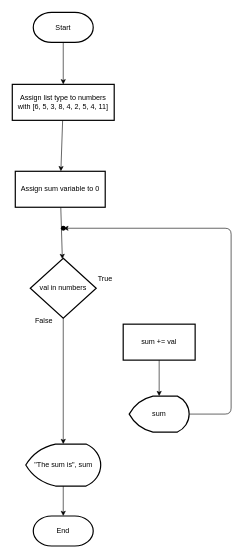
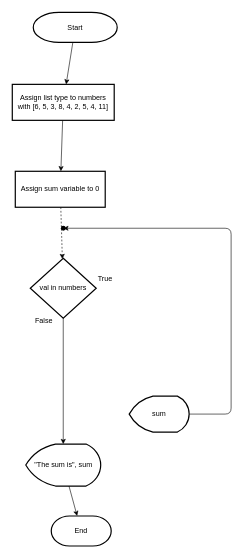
(63, 27) -> (75, 27)
(62, 231) -> (62, 231)
(159, 342) -> none
(159, 390) -> none
(63, 531) -> (81, 531)
